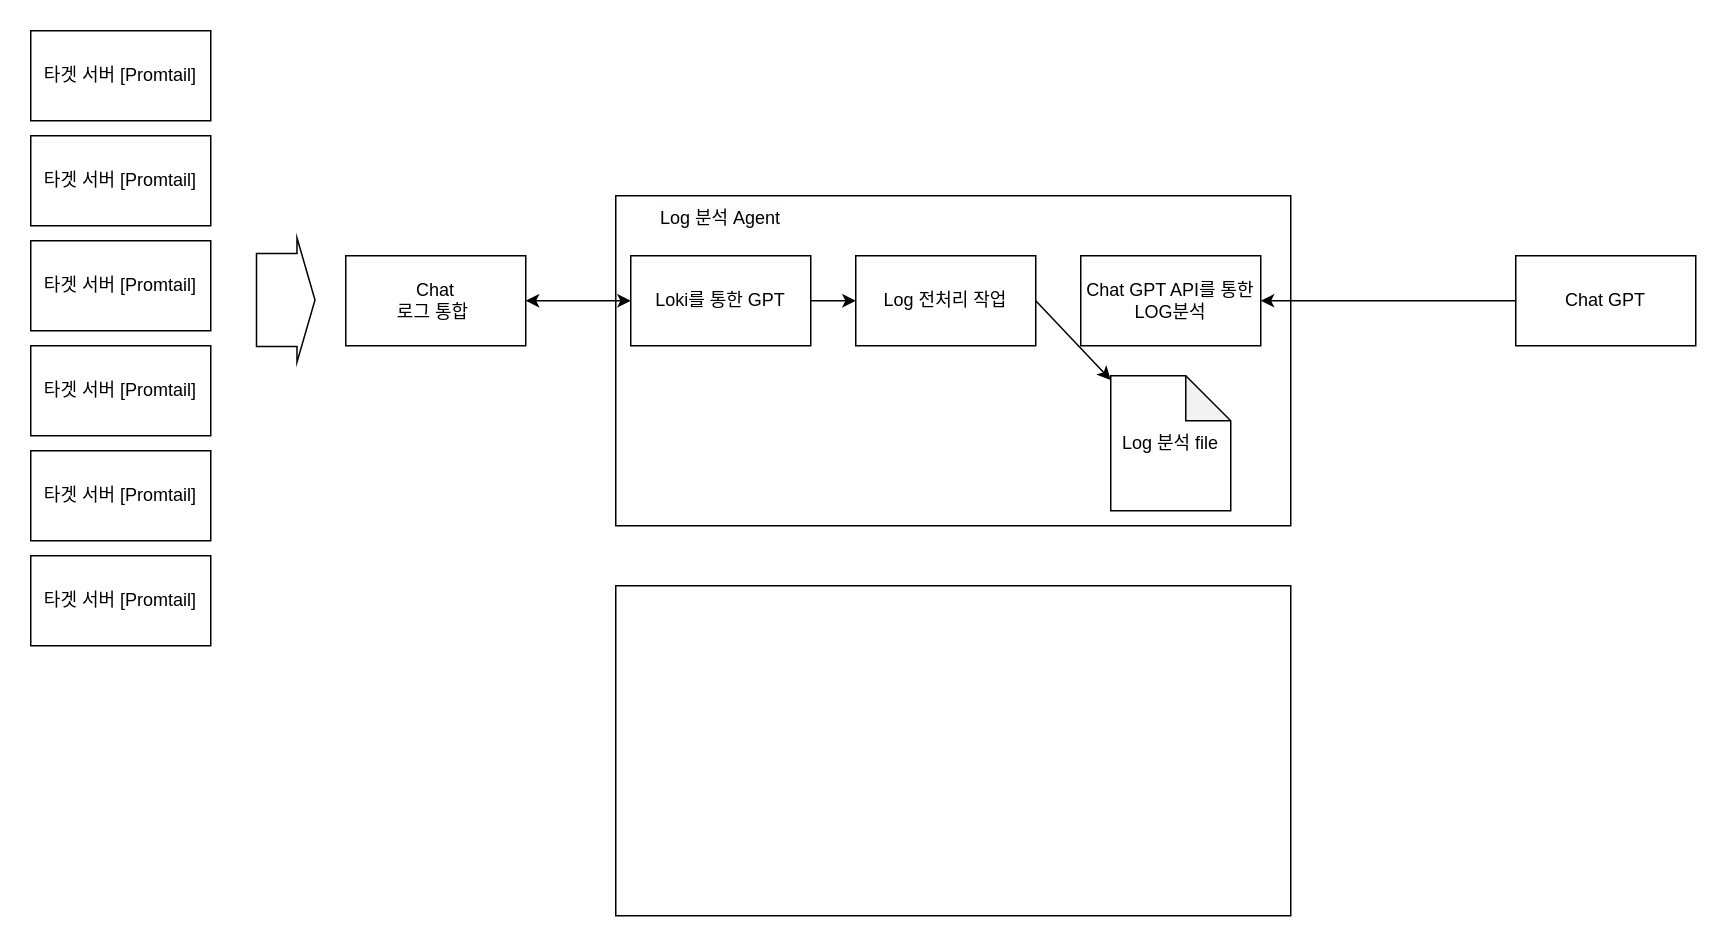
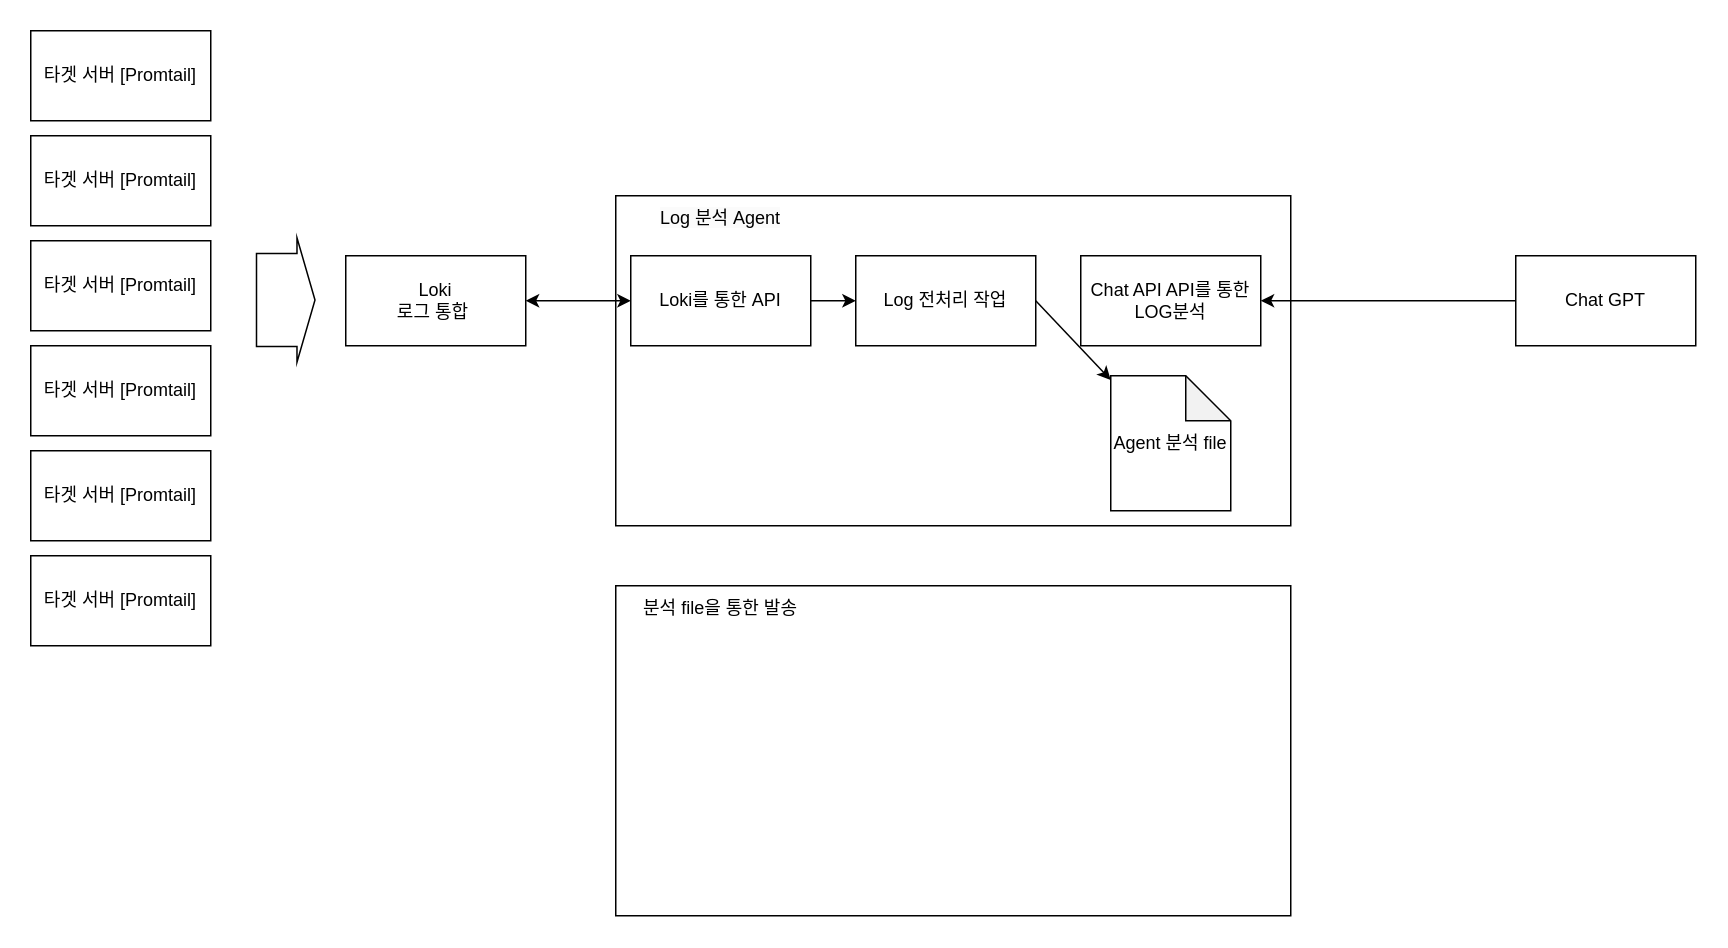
(436, 301) -> (436, 301)
(721, 301) -> (721, 301)
(1171, 301) -> (1171, 301)
(1171, 443) -> (1171, 443)
none -> (721, 608)
